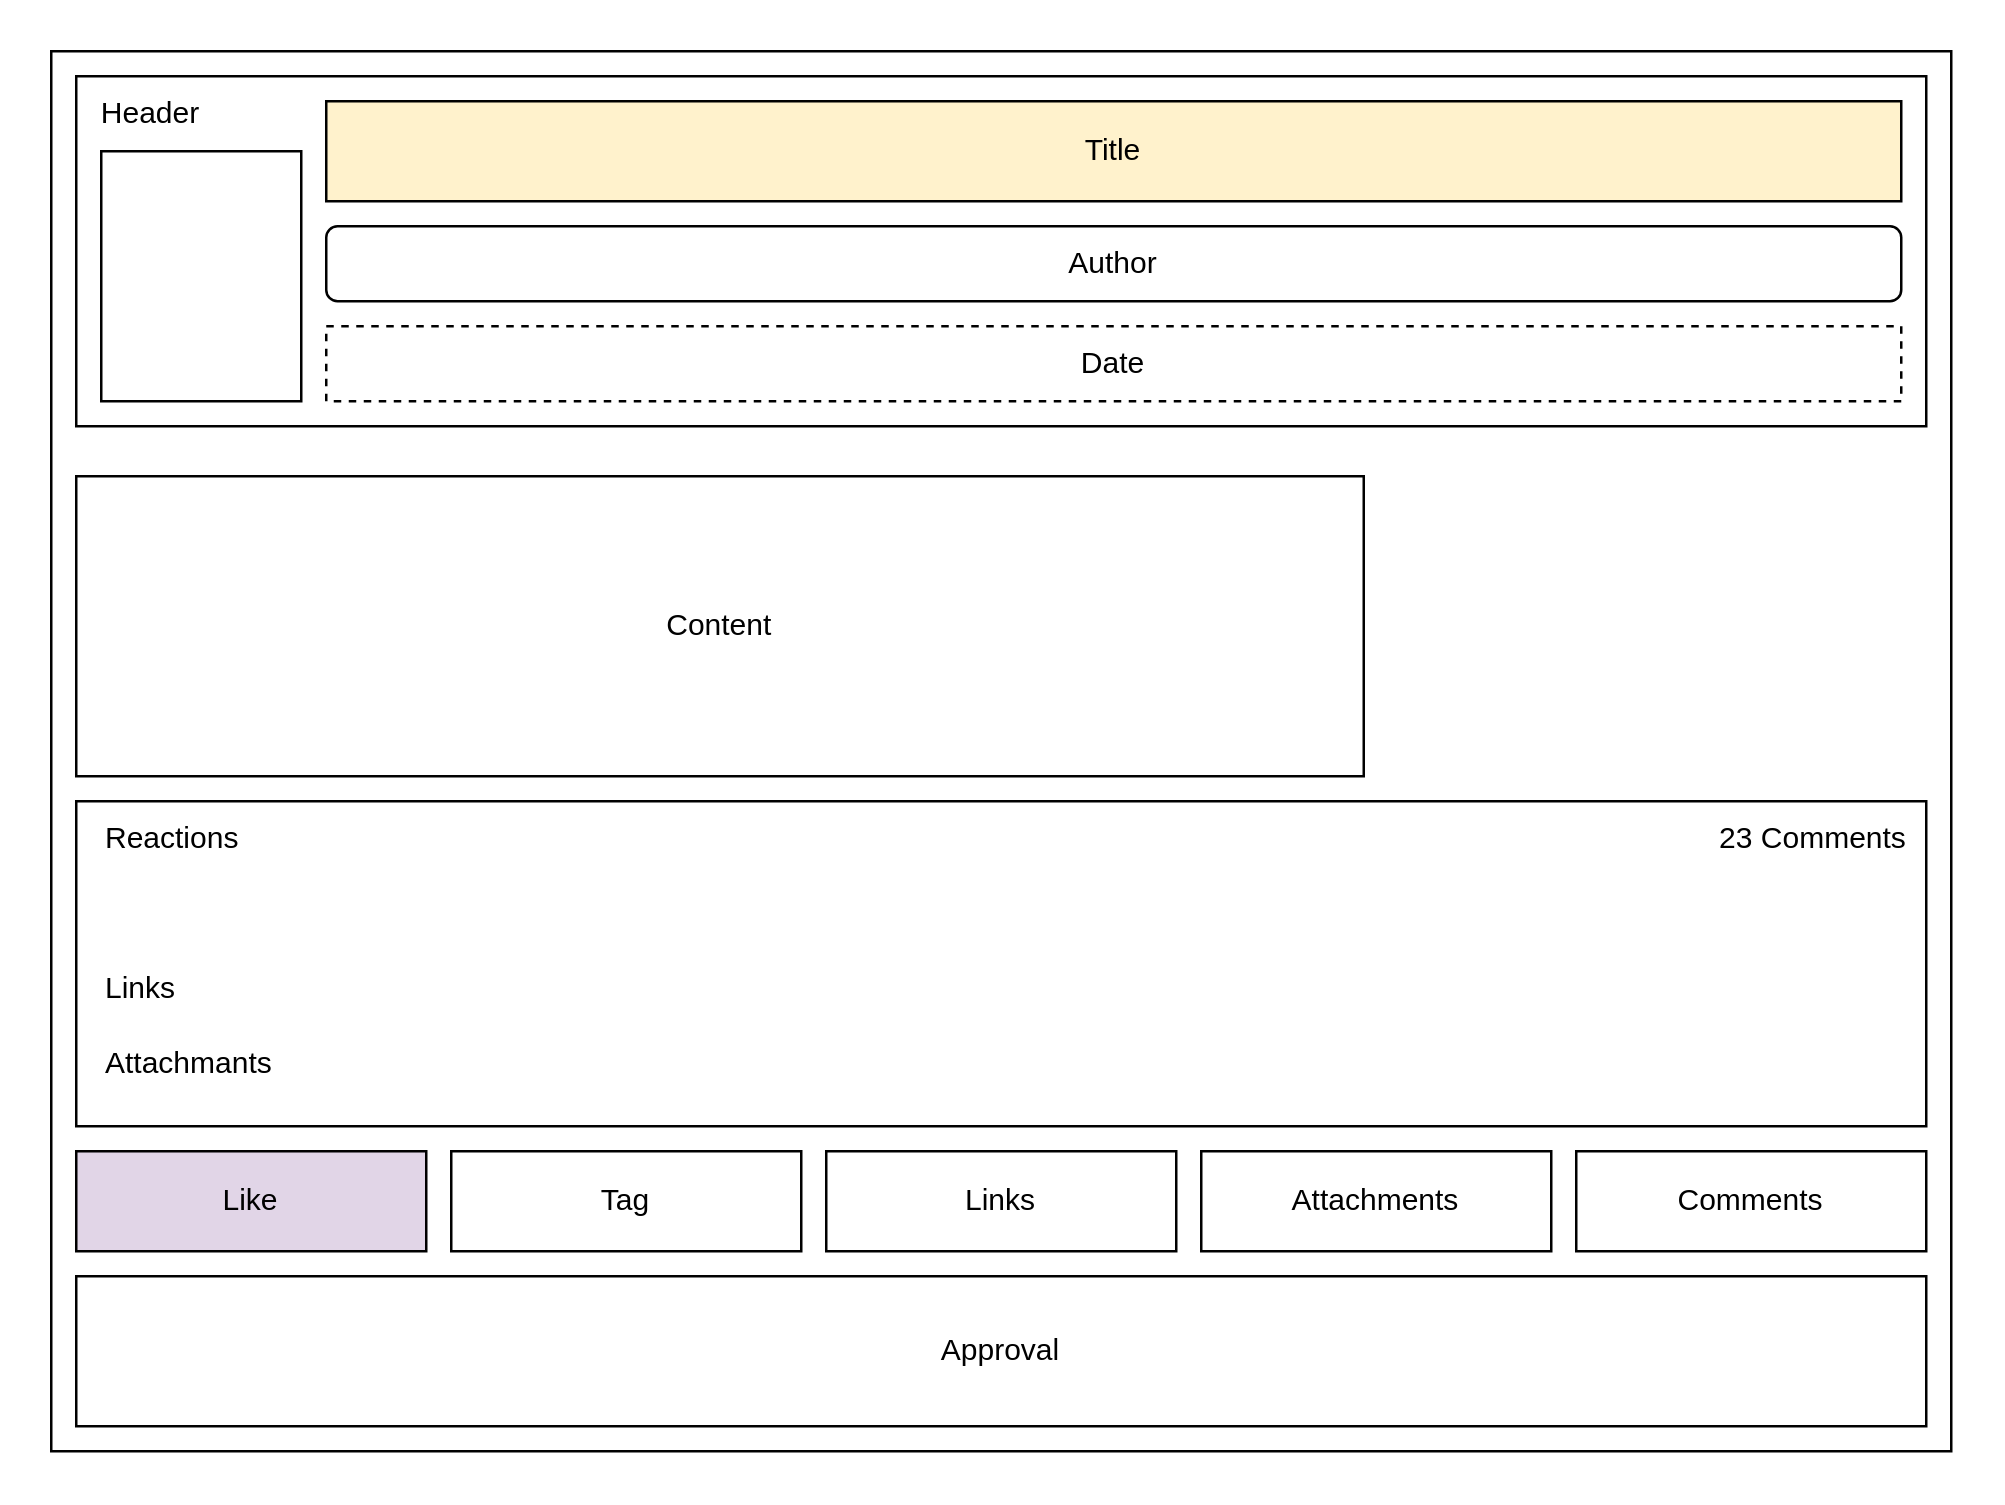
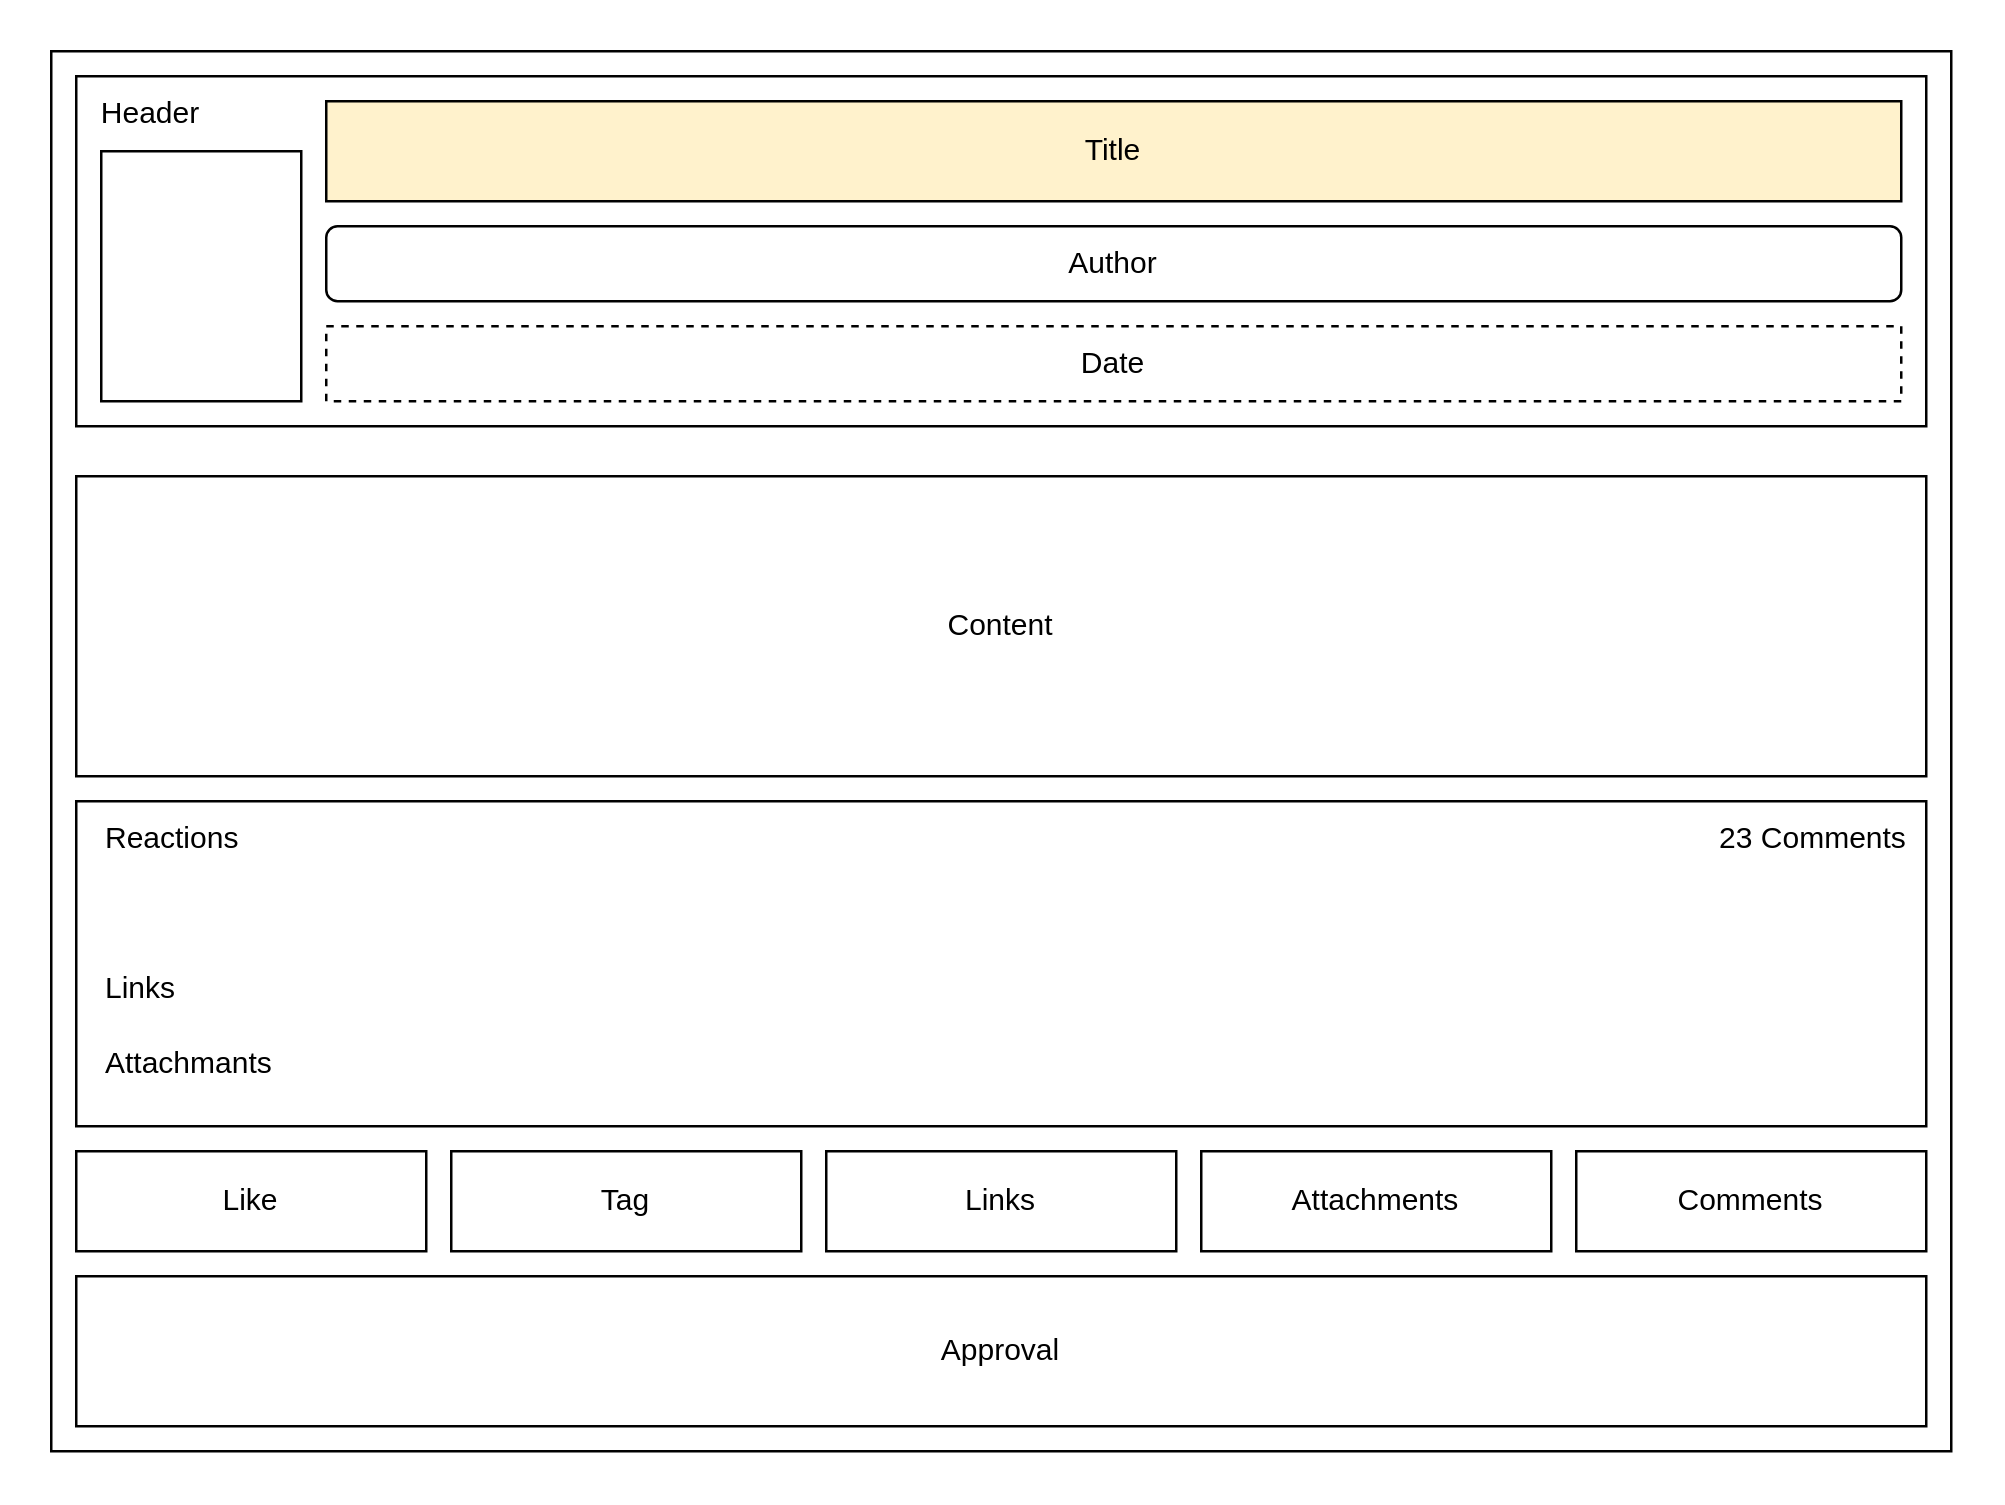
(720, 626) -> (1001, 626)
(251, 1201) -> (251, 1201)
